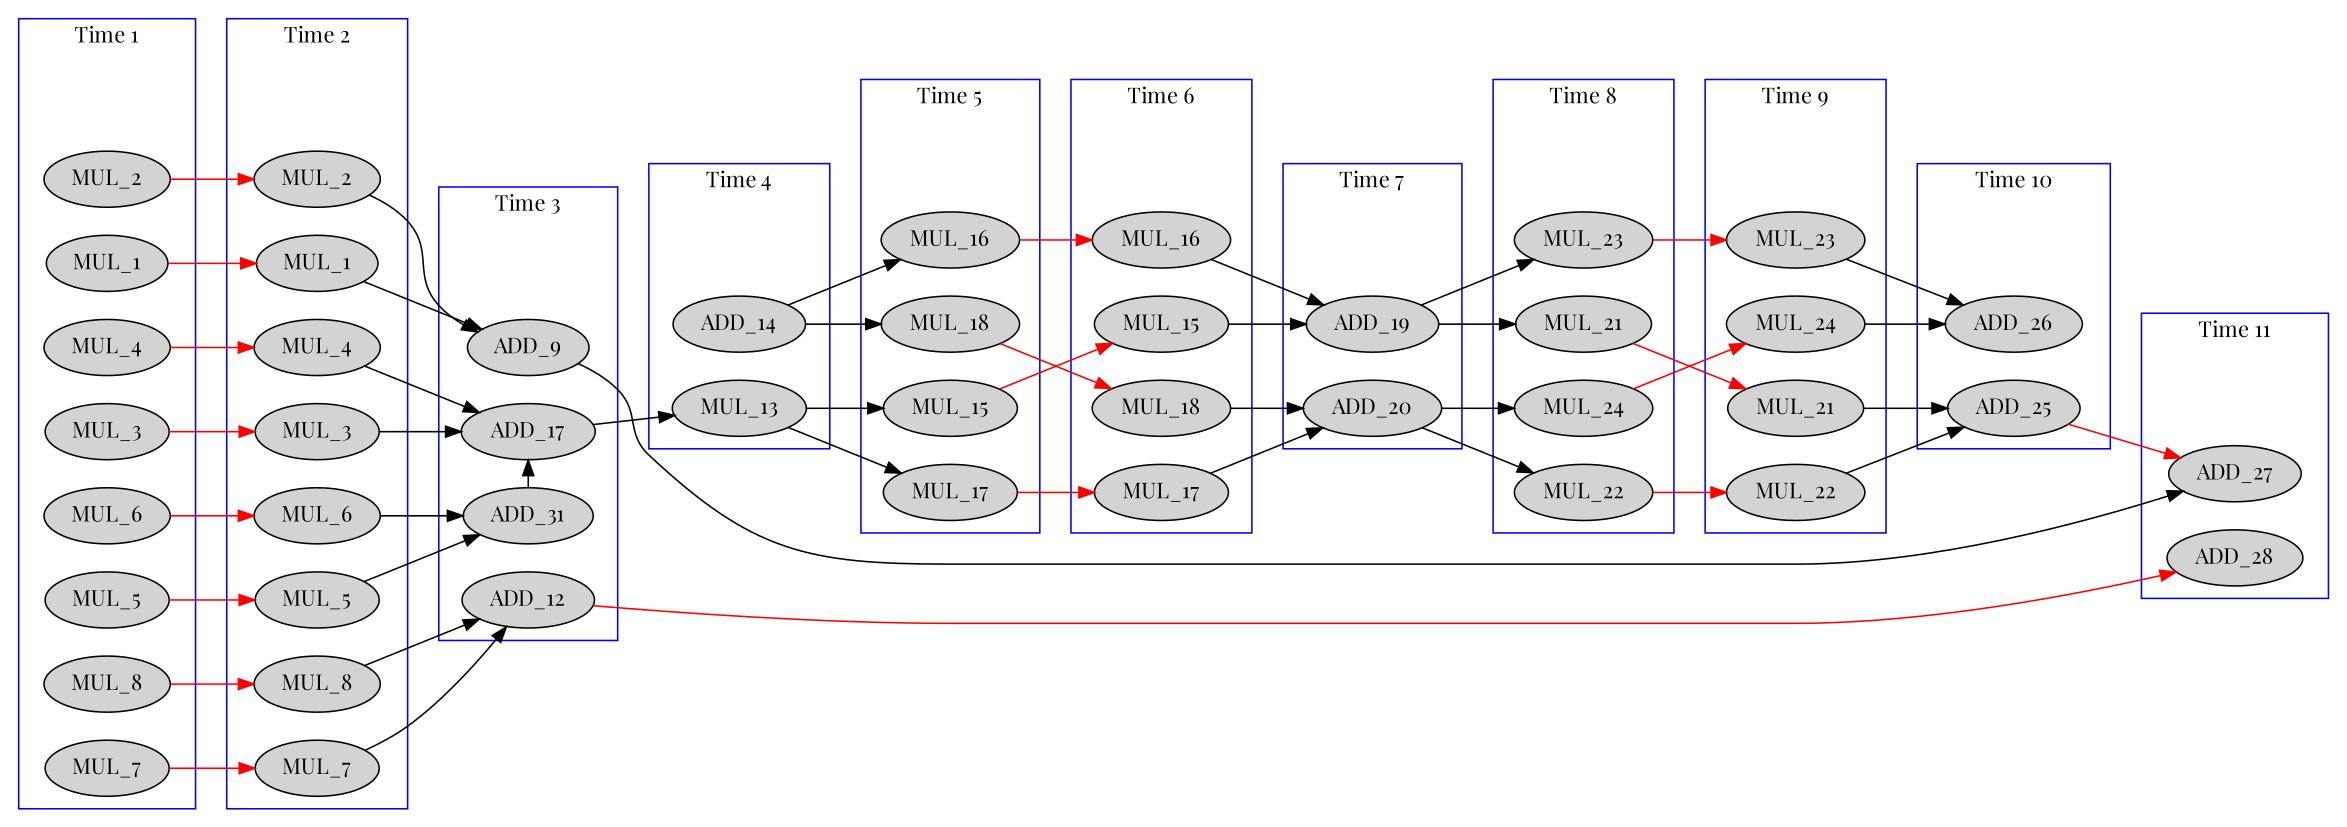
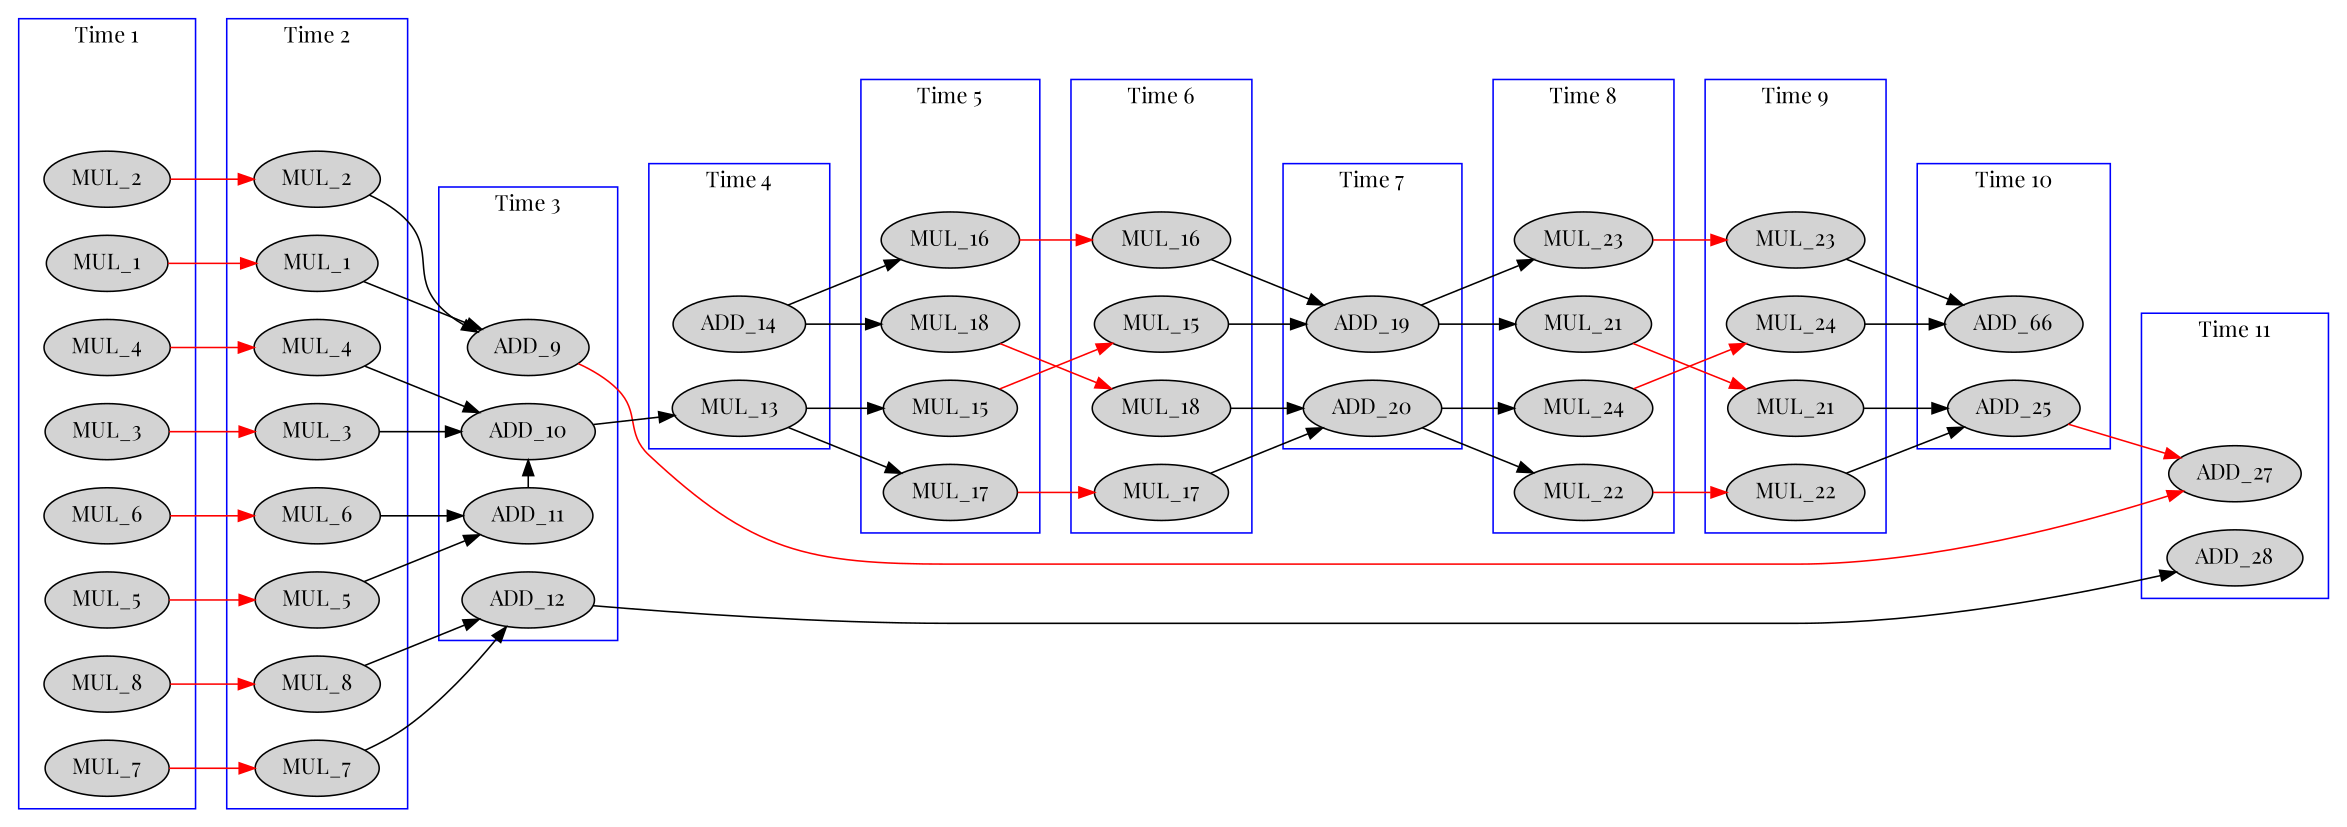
(2014, 324) -> (2014, 324)
(528, 432) -> (528, 432)
(528, 516) -> (528, 516)
(1336, 564) -> (1336, 564)
(1378, 623) -> (1378, 623)
